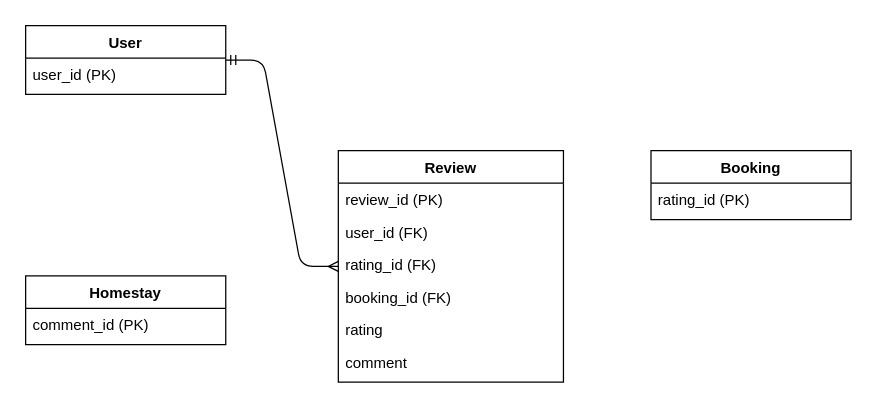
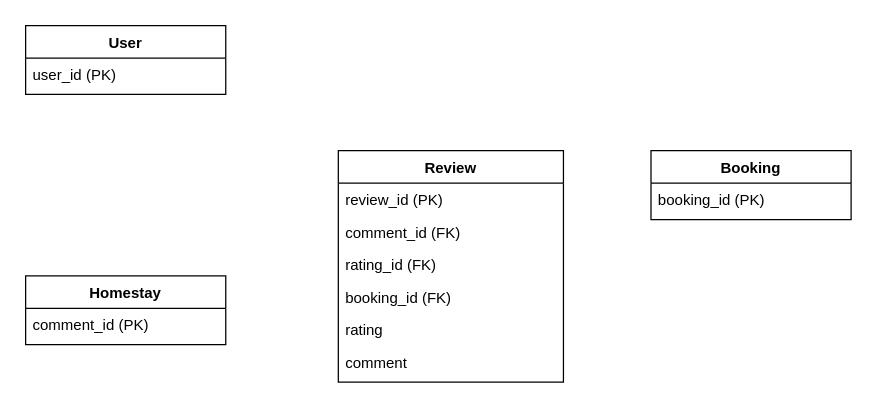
(282, 162) -> none
(710, 200) -> (715, 200)
(392, 233) -> (404, 233)
